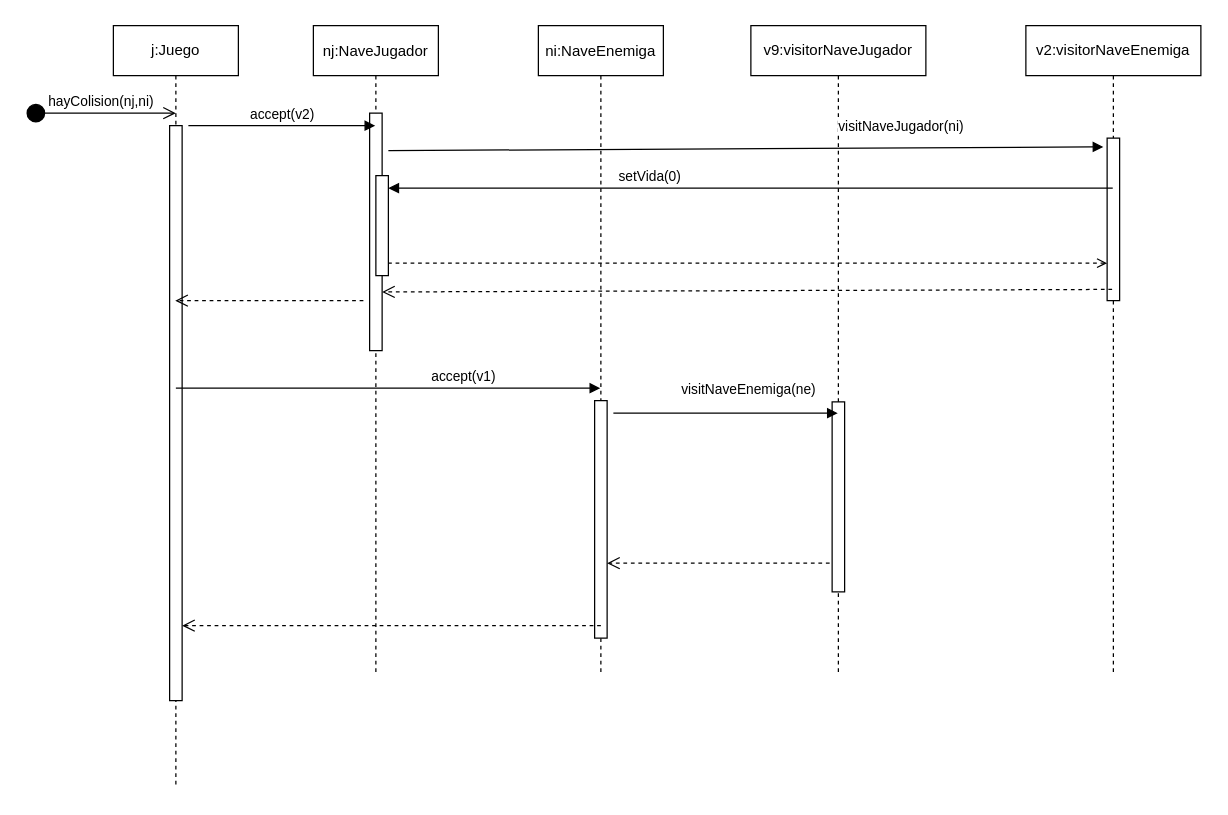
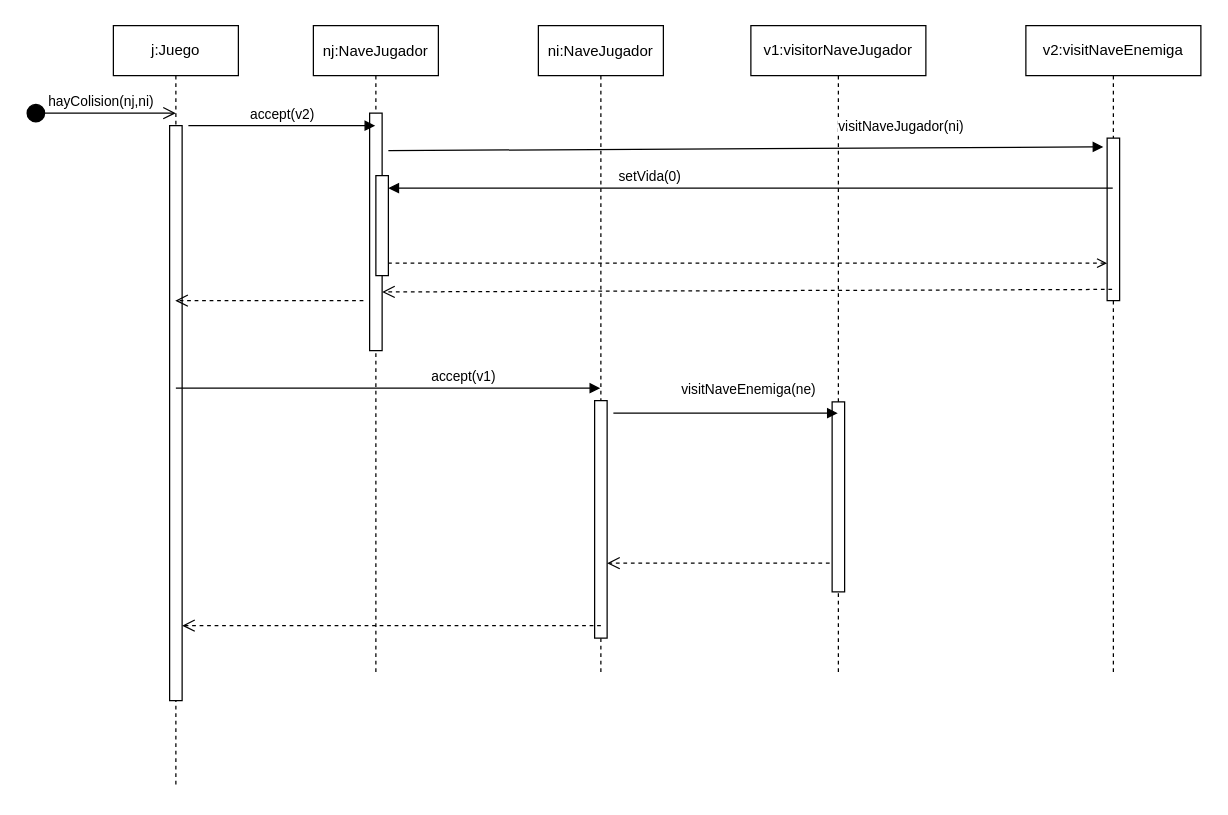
(600, 51) -> (600, 51)
(838, 51) -> (838, 51)
(1113, 51) -> (1113, 51)
